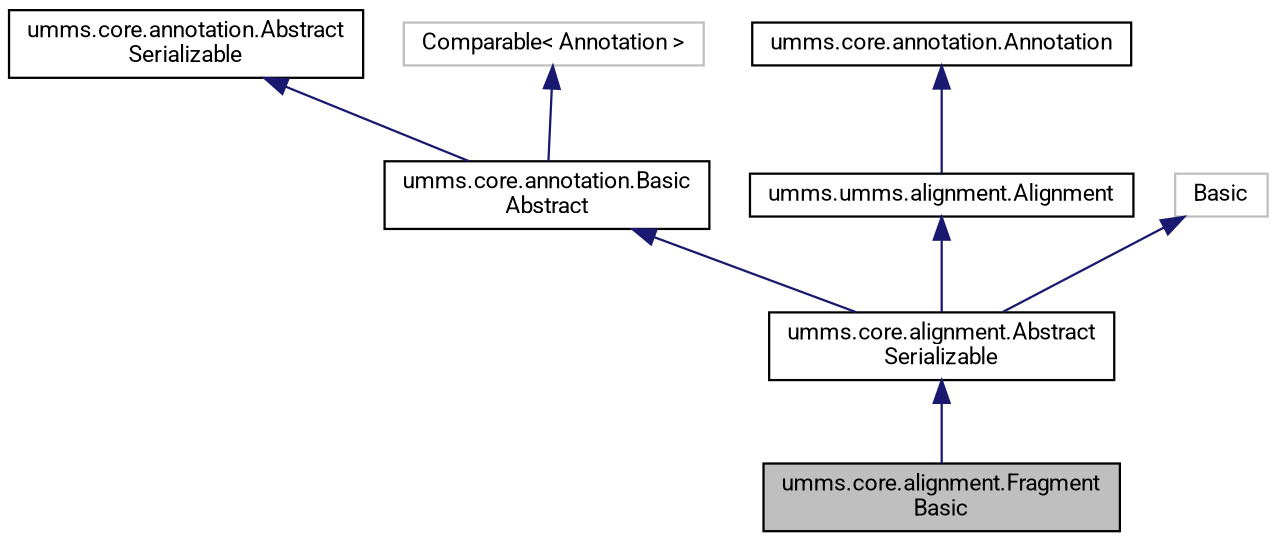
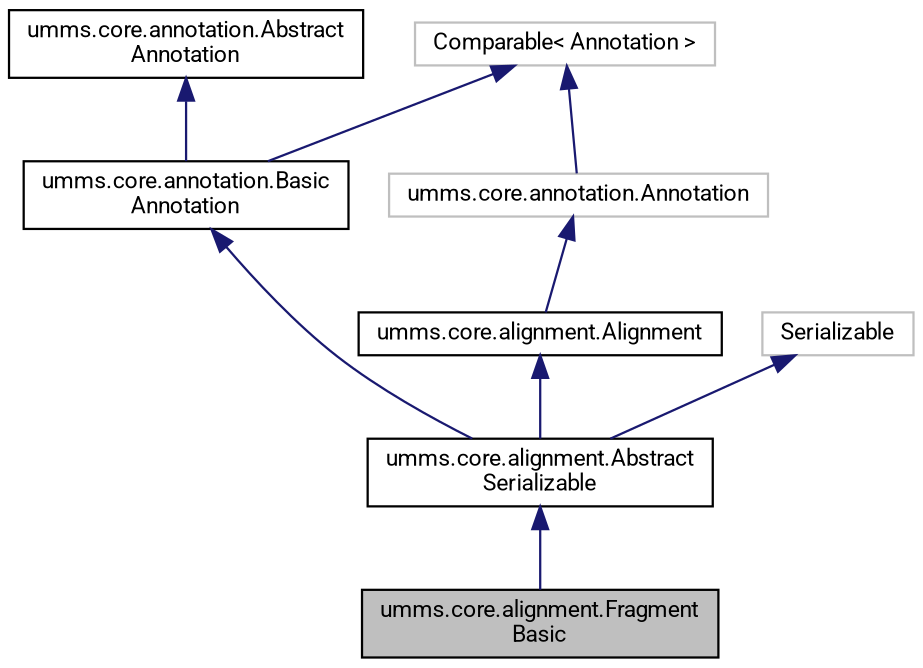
(186, 44) -> (186, 44)
(942, 44) -> (579, 195)
none -> (573, 131)
(547, 195) -> (186, 195)
(942, 195) -> (540, 334)
(1221, 195) -> (838, 334)
